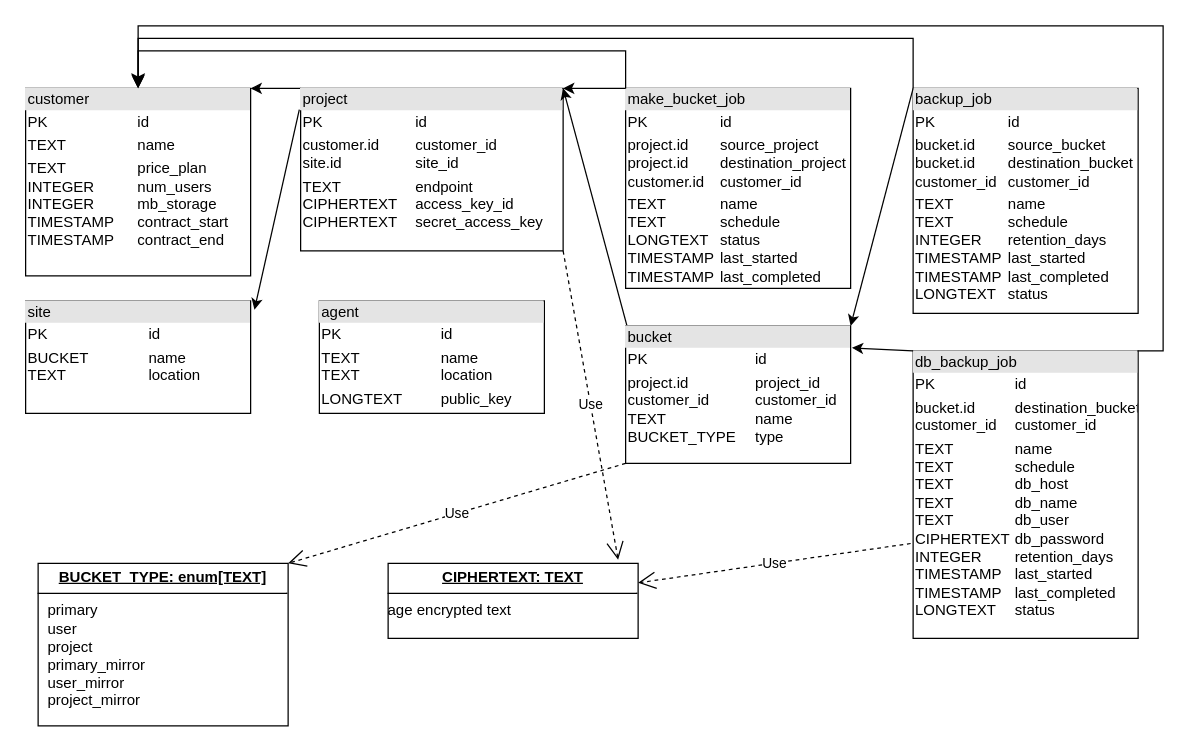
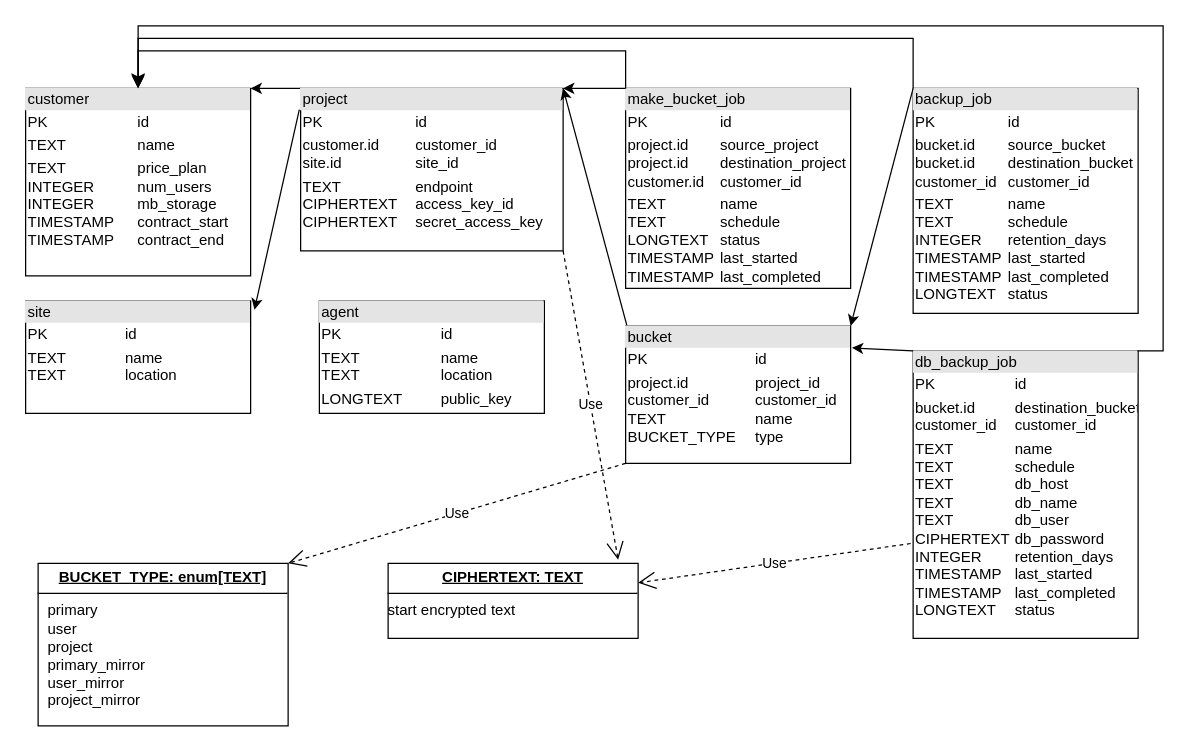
(59, 355) -> (59, 355)
(460, 581) -> (468, 581)
